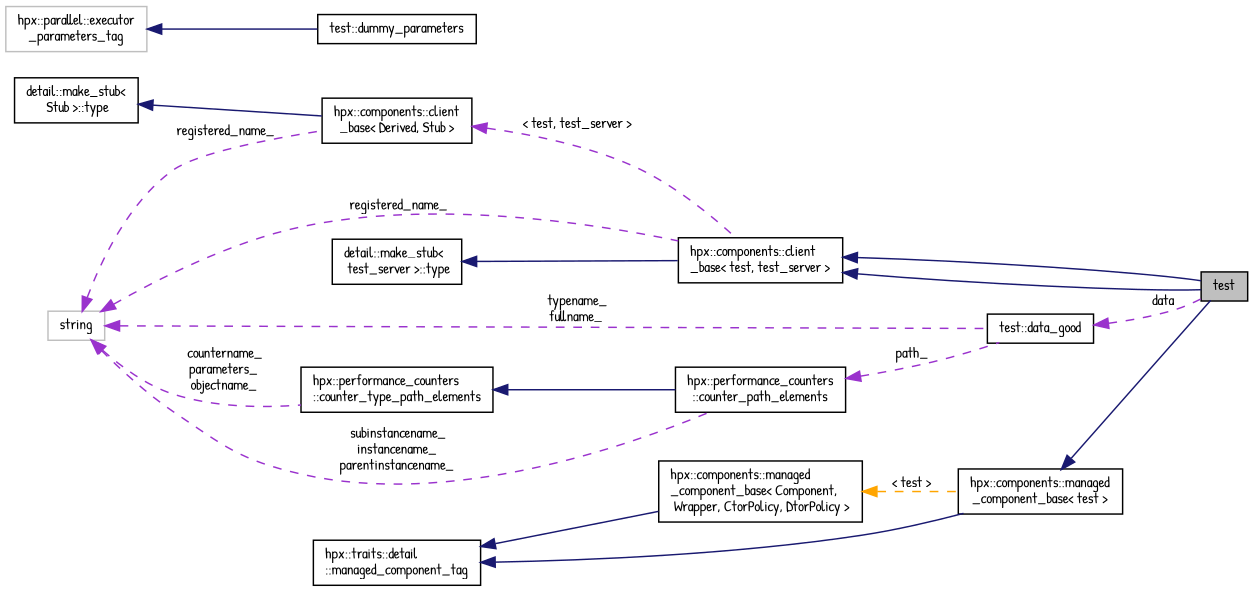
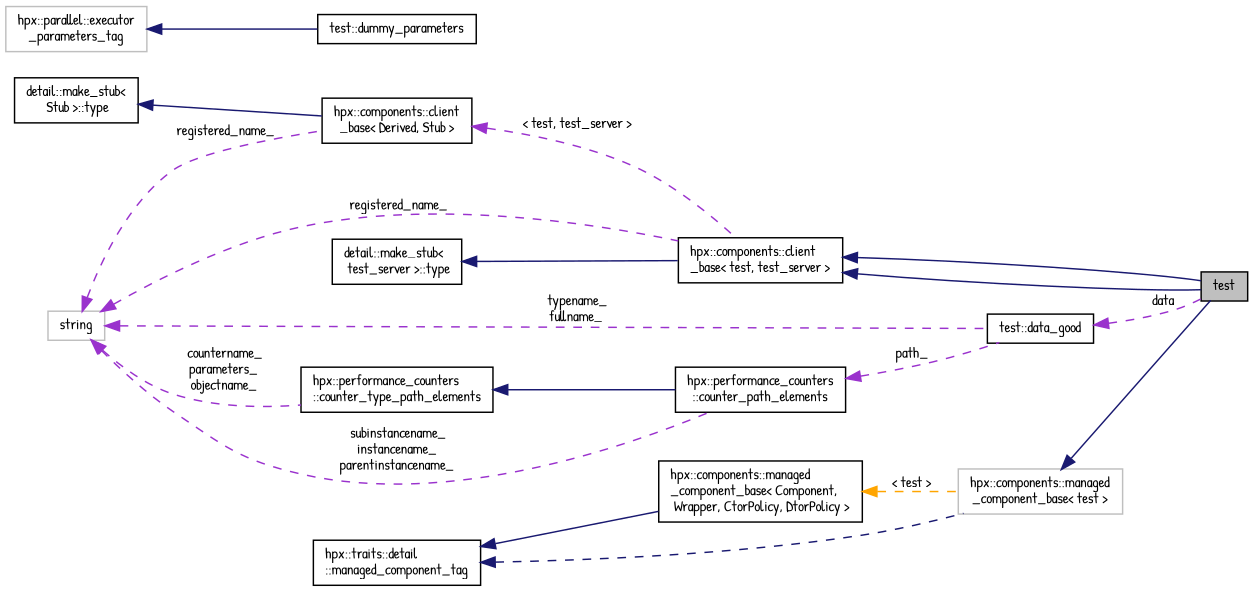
(1040, 492) -> (1040, 492)
(731, 550) -> (731, 550)
